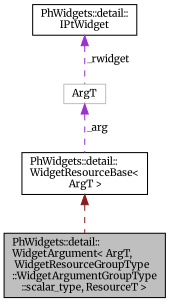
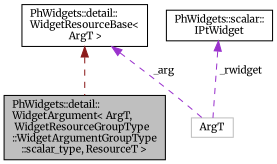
(85, 20) -> (219, 26)
(85, 133) -> (162, 85)
